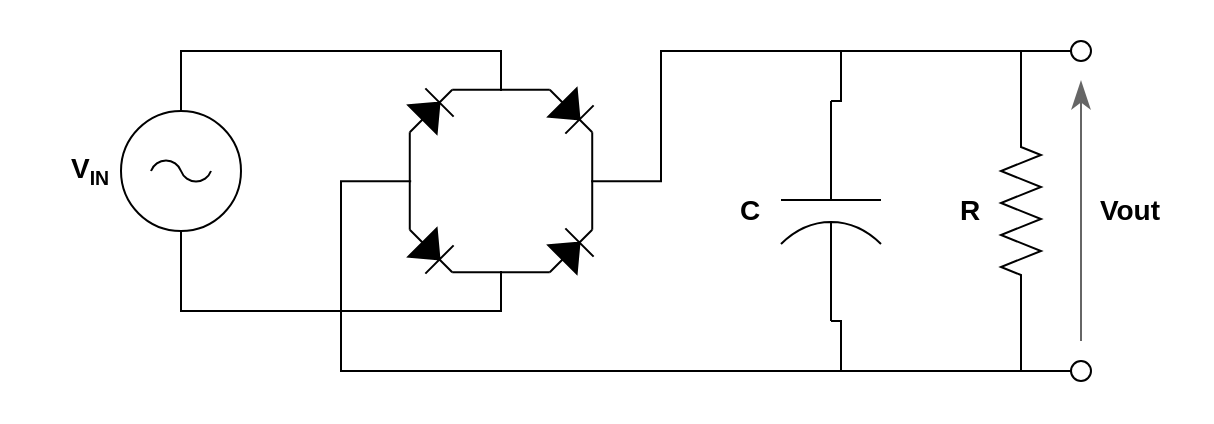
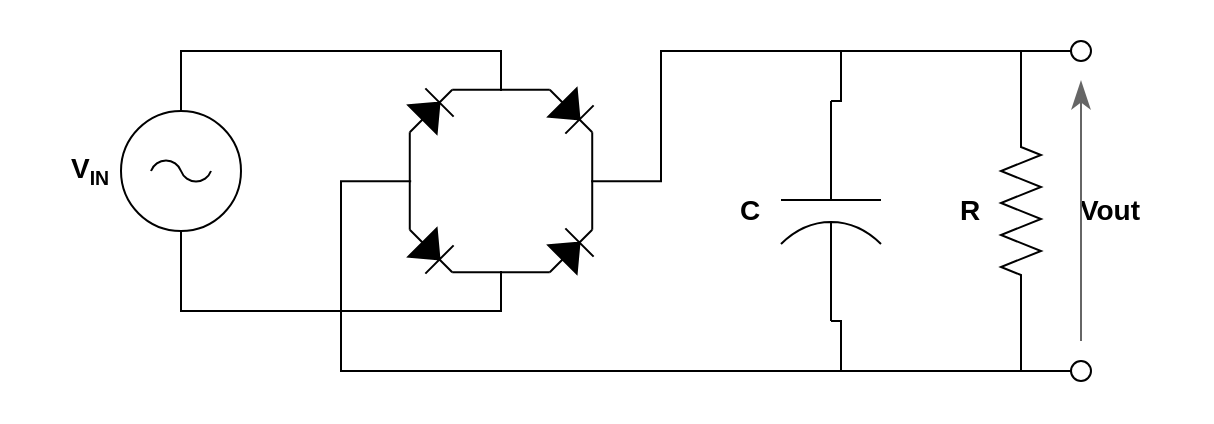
(1131, 211) -> (1111, 211)
